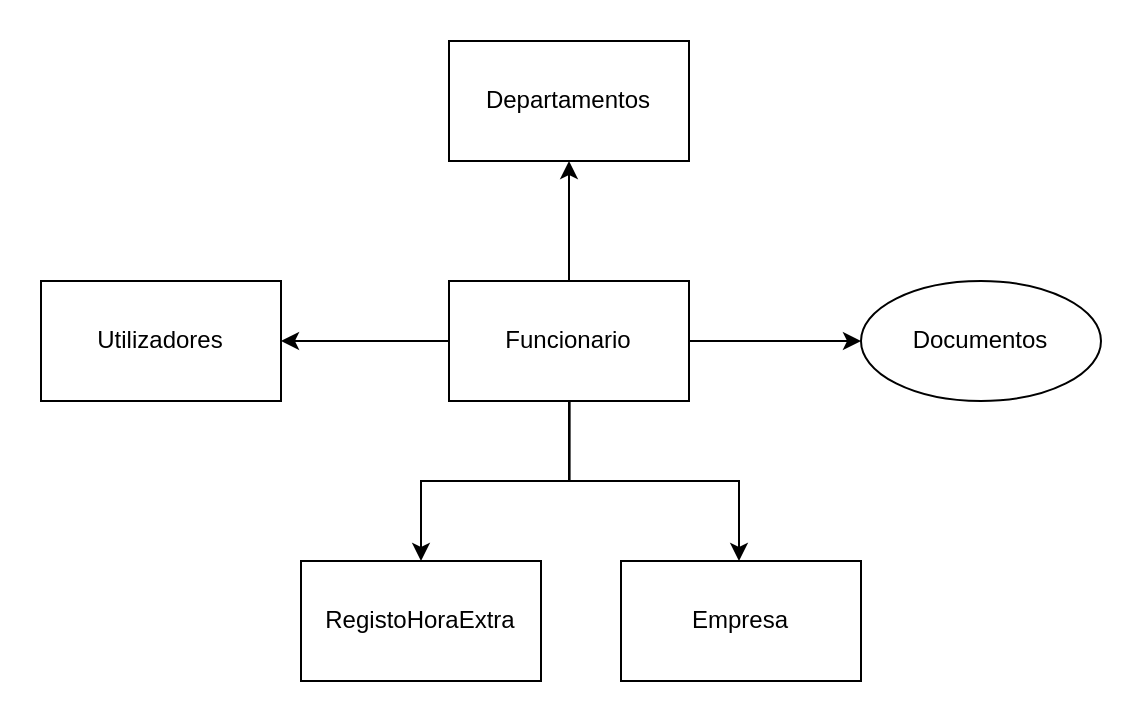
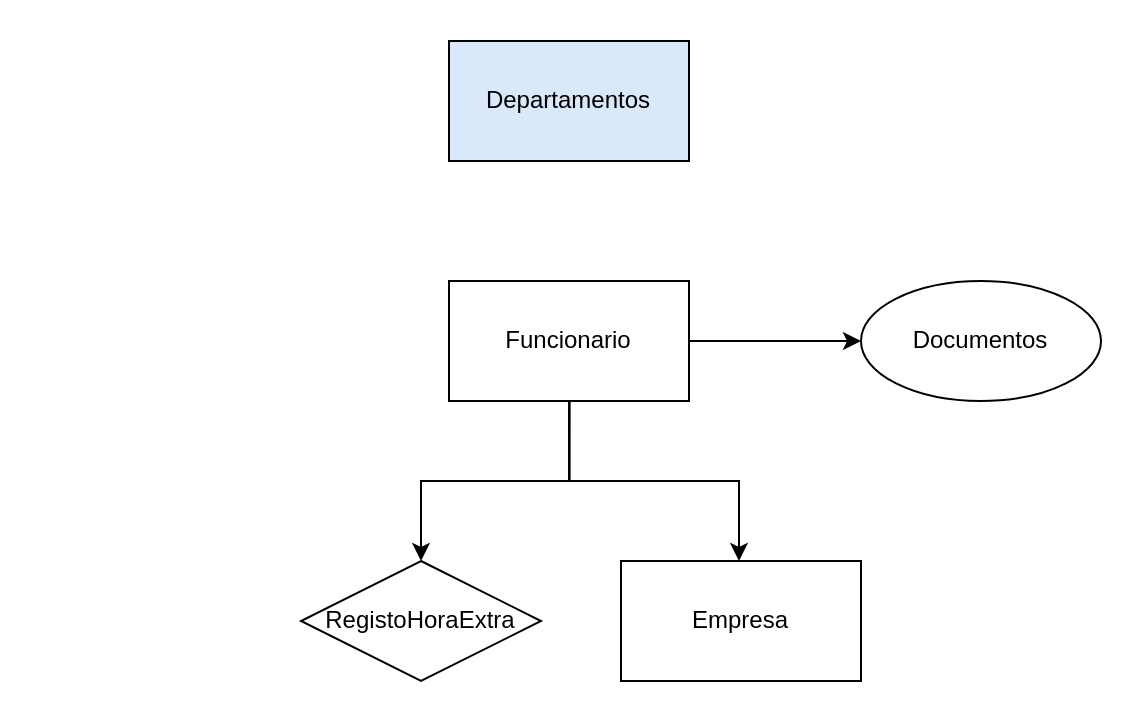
(569, 101) -> (569, 101)
(569, 228) -> none
(161, 341) -> none
(372, 341) -> none
(421, 621) -> (421, 621)
